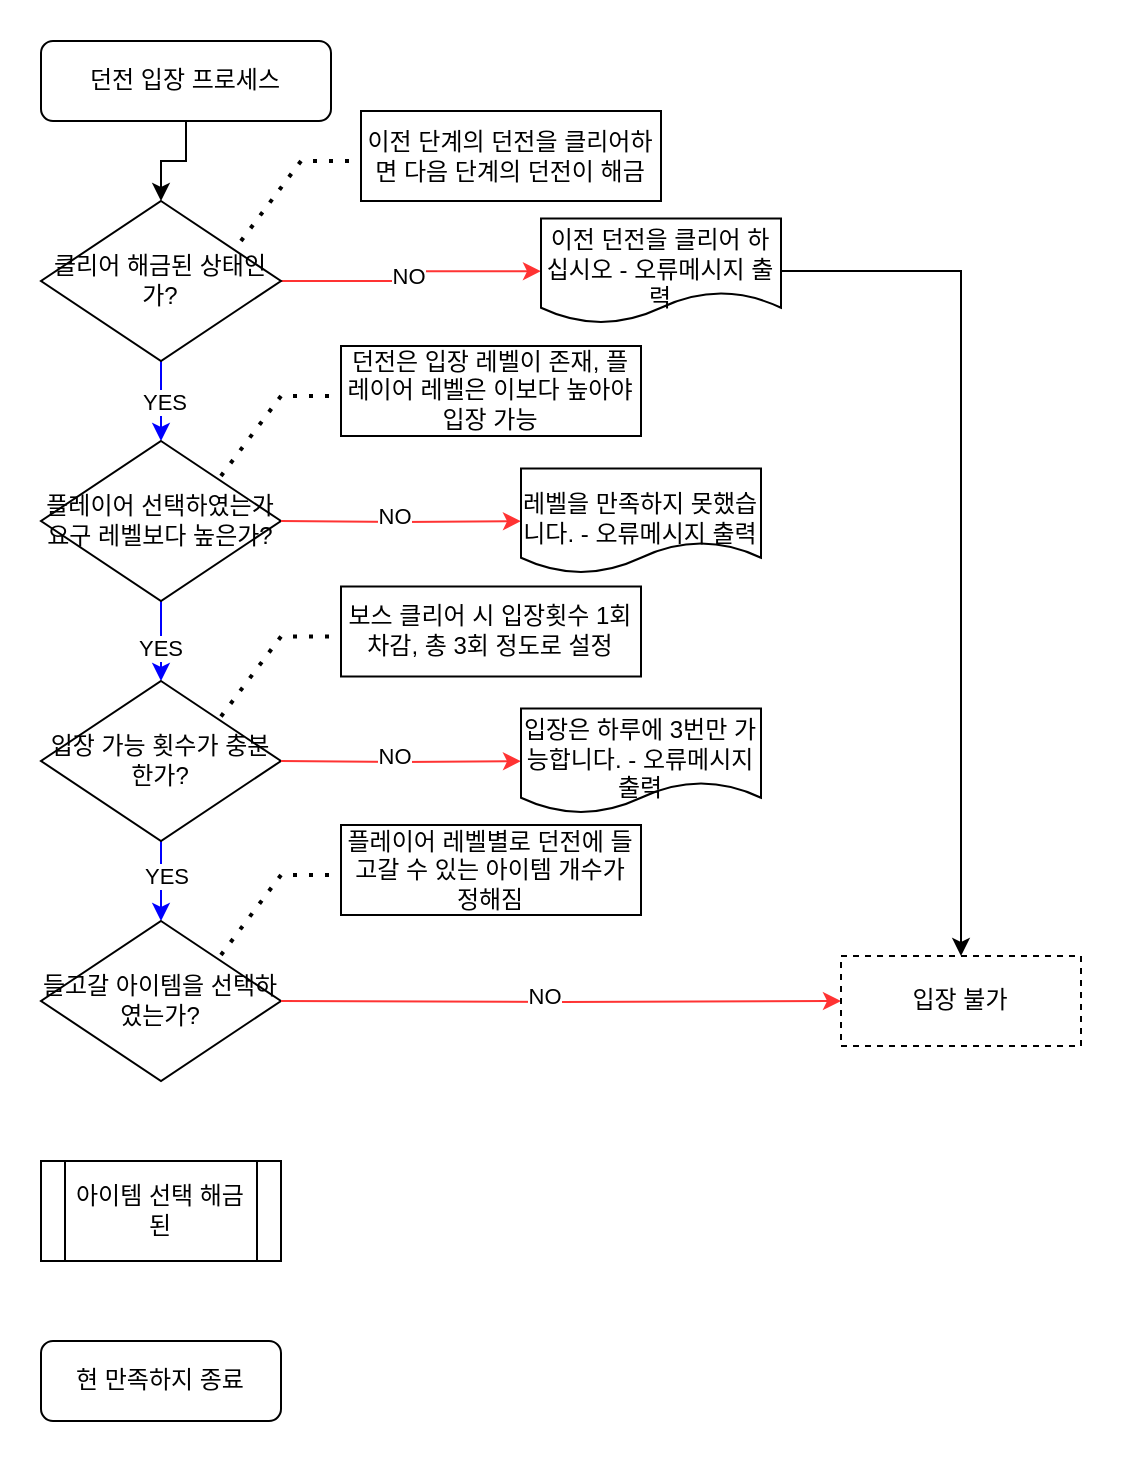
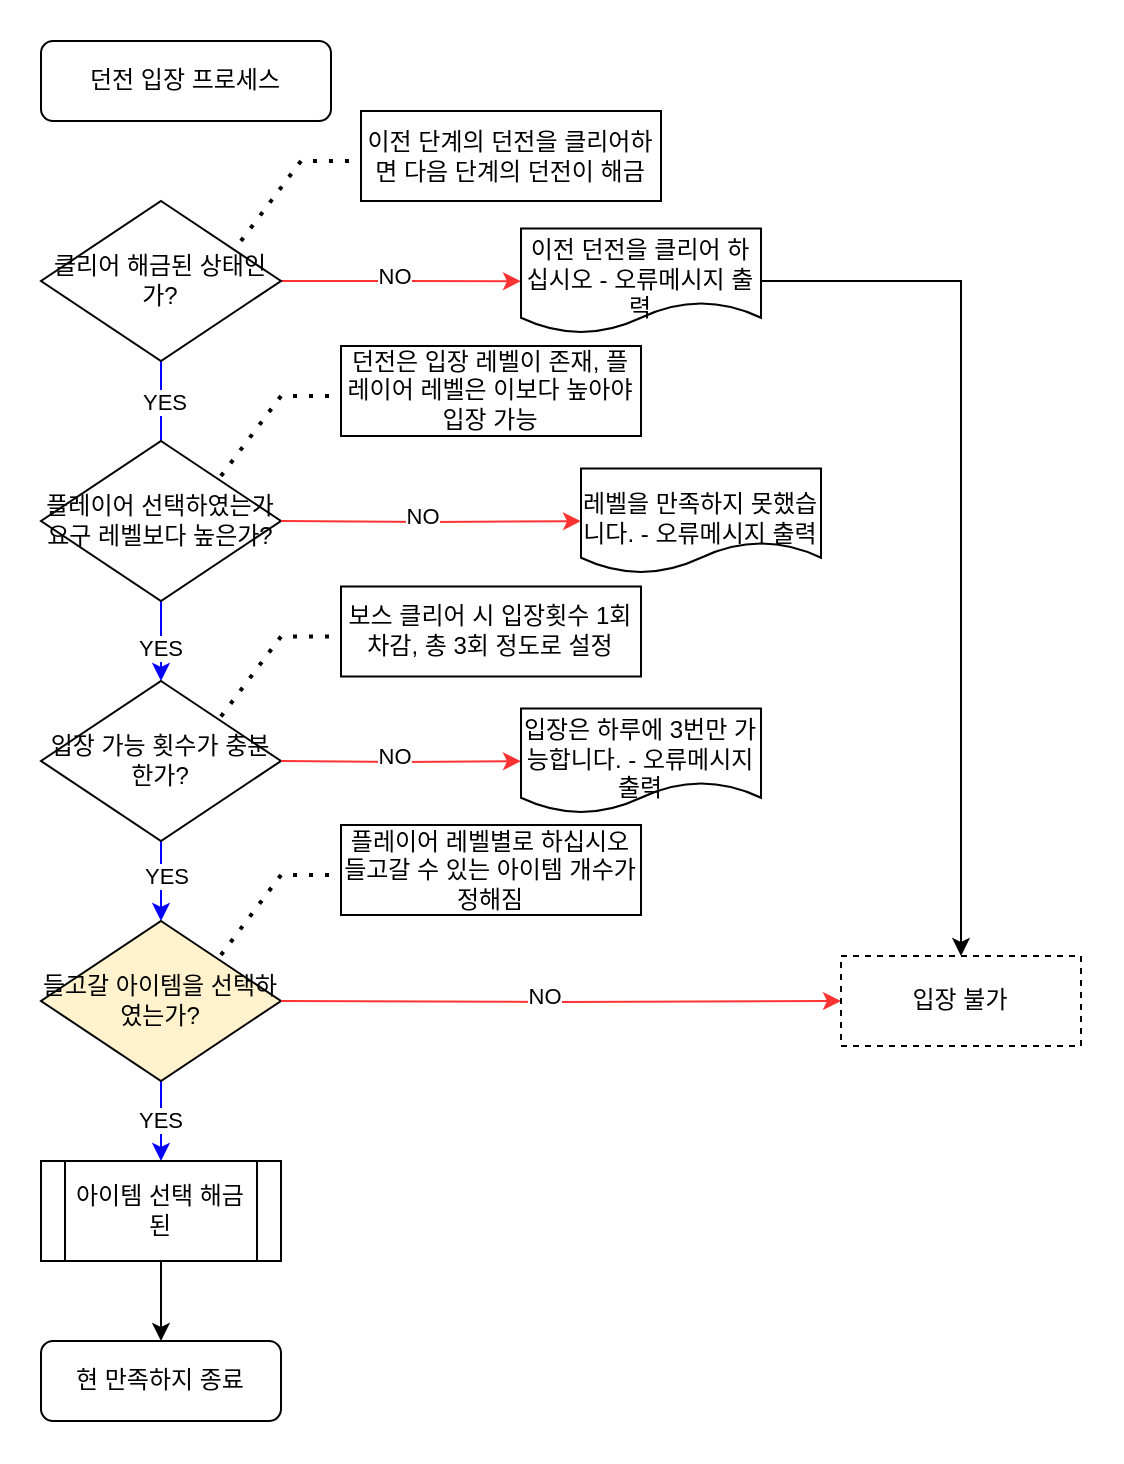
(180, 161) -> none
(661, 271) -> (641, 281)
(161, 426) -> (161, 431)
(641, 521) -> (701, 521)
(491, 871) -> (491, 871)
(161, 1001) -> (161, 1001)
none -> (161, 1114)
none -> (161, 1294)
